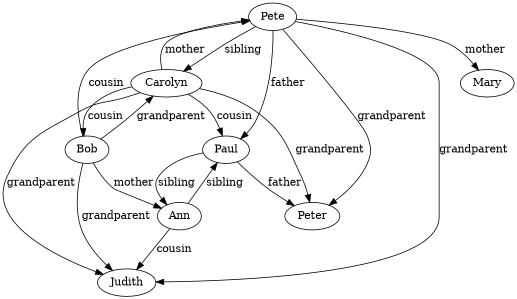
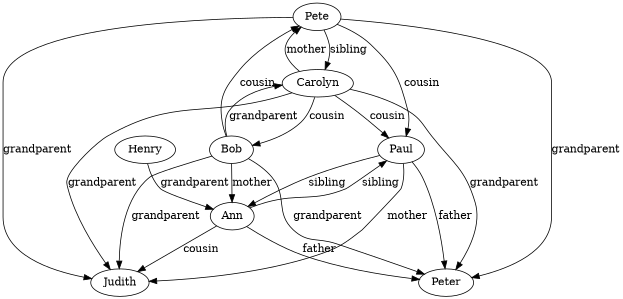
(288, 83) -> (422, 83)
(487, 83) -> none
none -> (145, 150)
none -> (312, 239)
none -> (296, 261)
none -> (326, 262)
